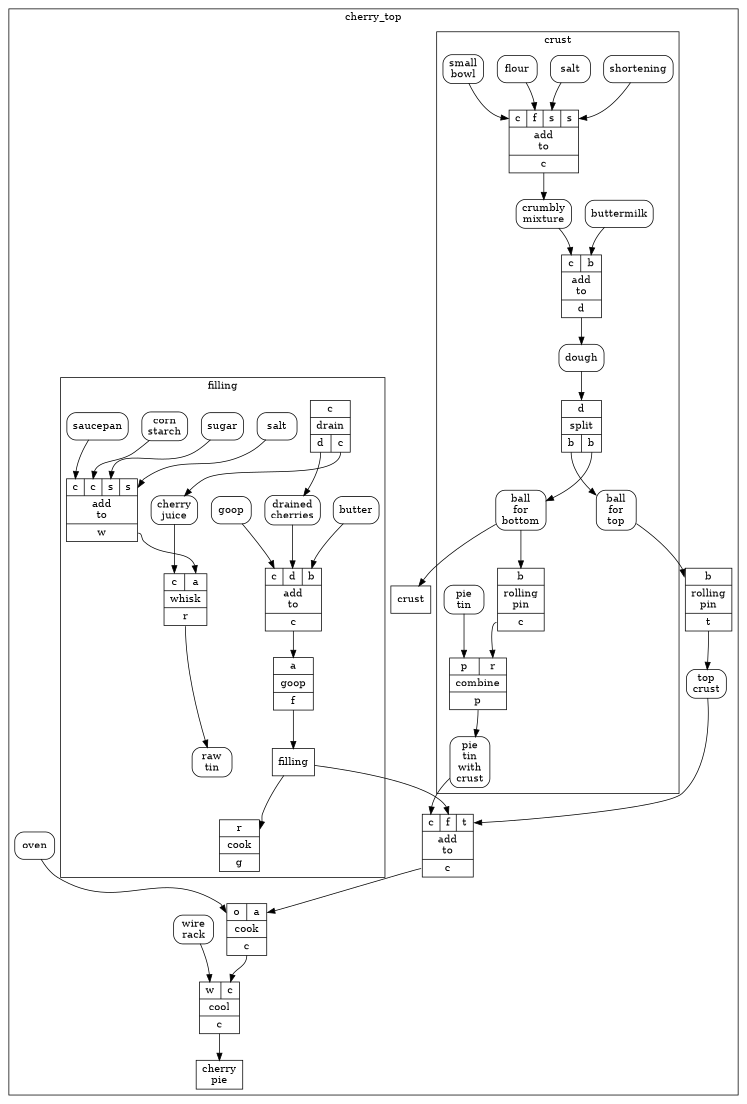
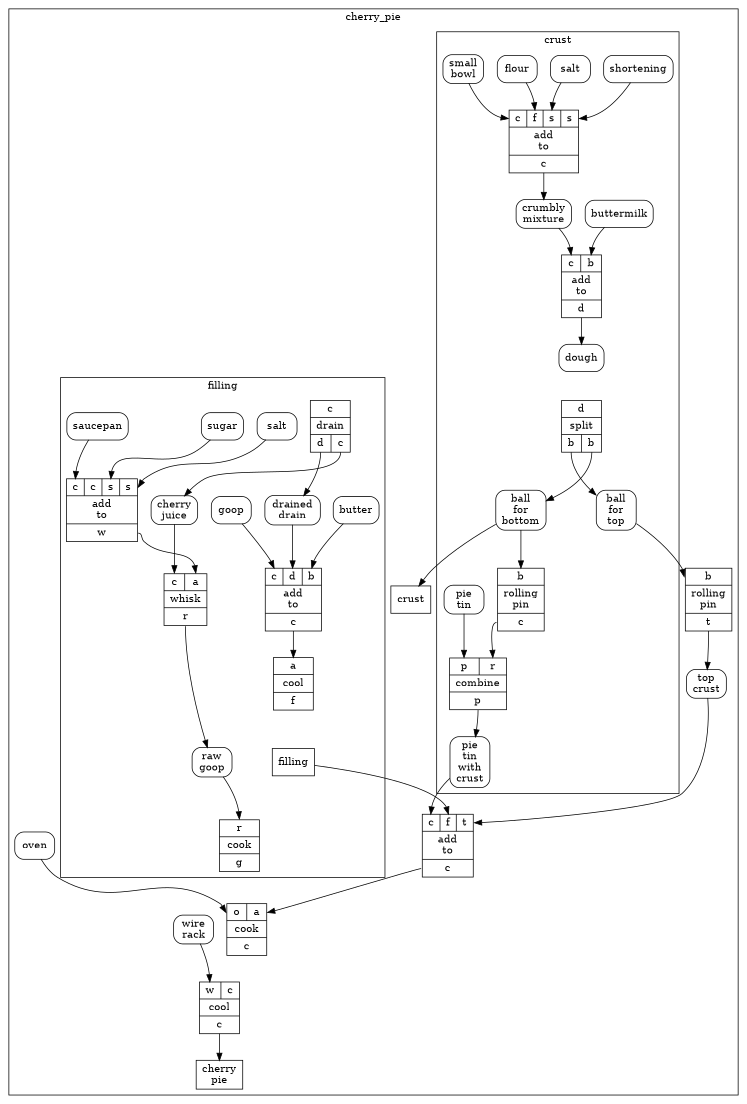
(374, 17) -> (374, 17)
(582, 382) -> none
(165, 426) -> none
(293, 515) -> (293, 515)
(293, 683) -> (293, 683)
(293, 726) -> none
(212, 767) -> (212, 767)
(270, 797) -> (233, 793)
(242, 966) -> none
